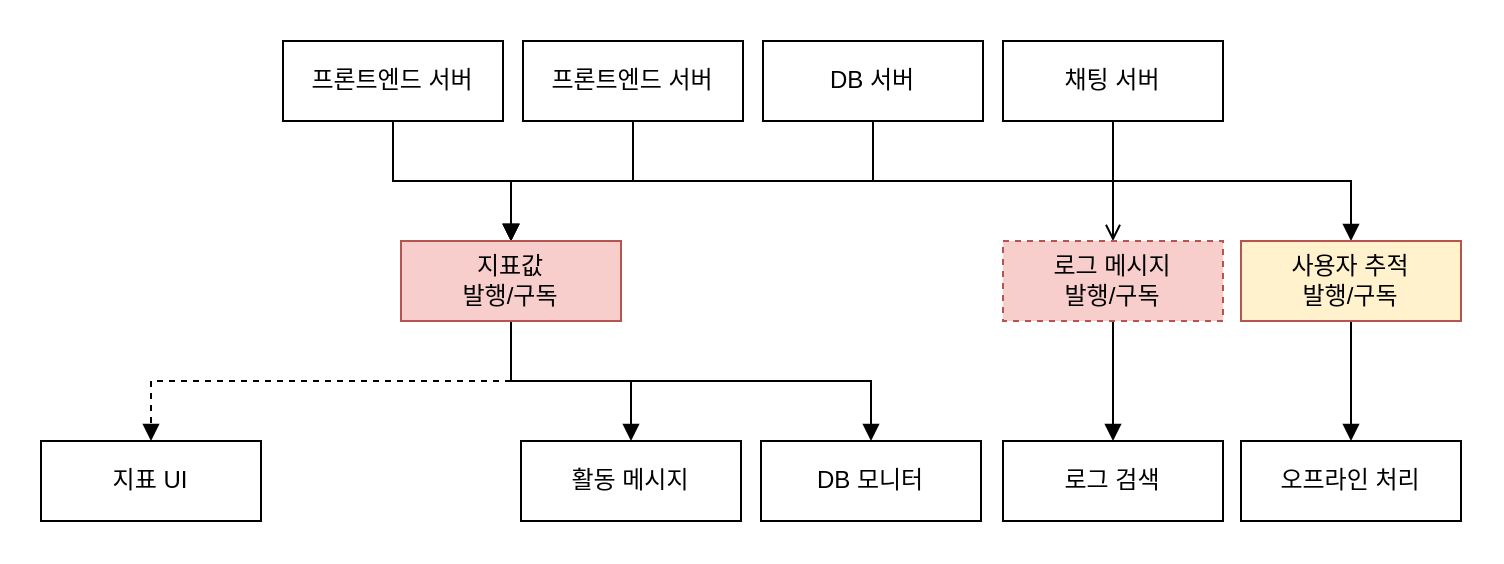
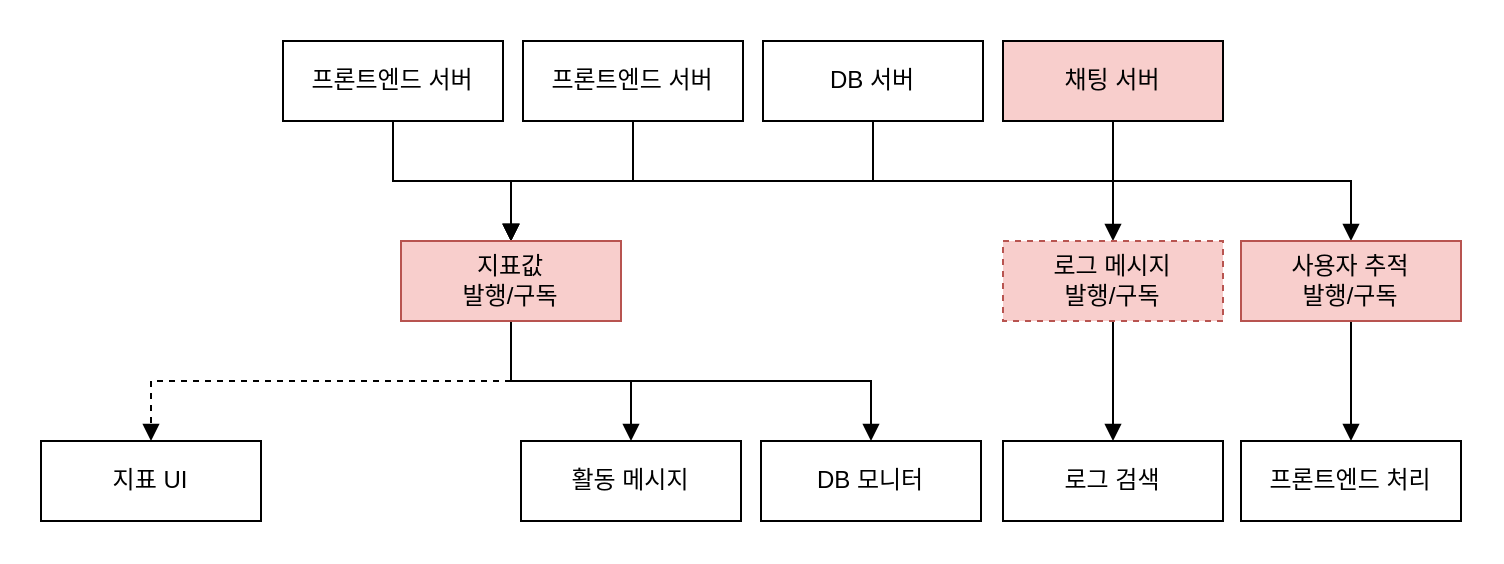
(1113, 81) -> (1113, 81)
(1113, 227) -> (1113, 223)
(1351, 281) -> (1351, 281)
(1351, 481) -> (1351, 481)
